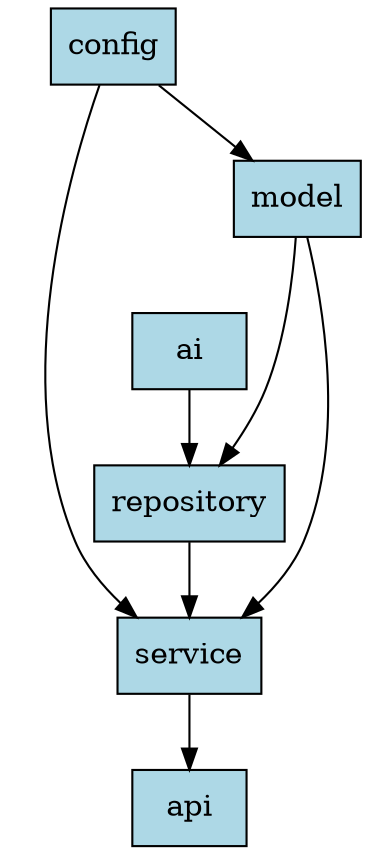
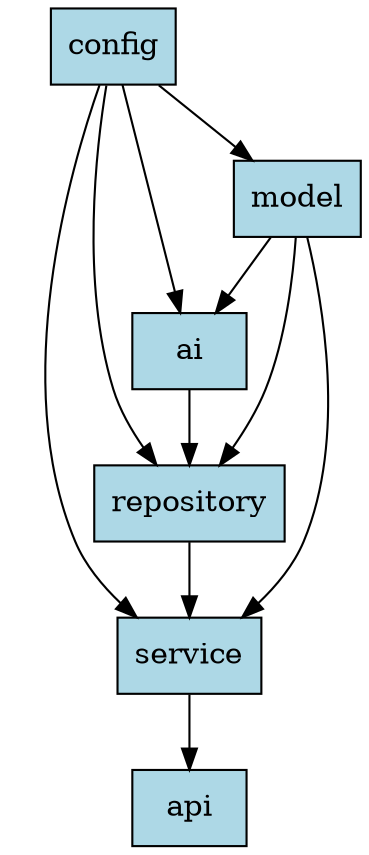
none -> (149, 188)
none -> (250, 266)
none -> (95, 271)
